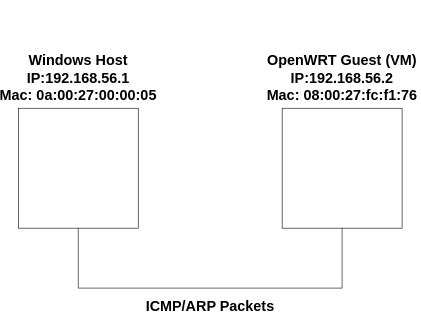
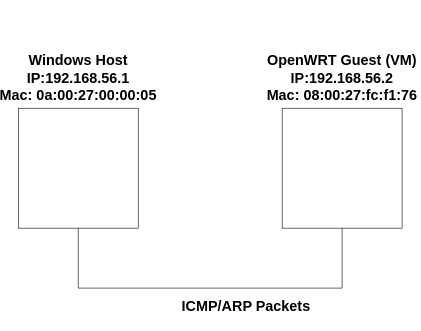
(210, 306) -> (246, 306)
